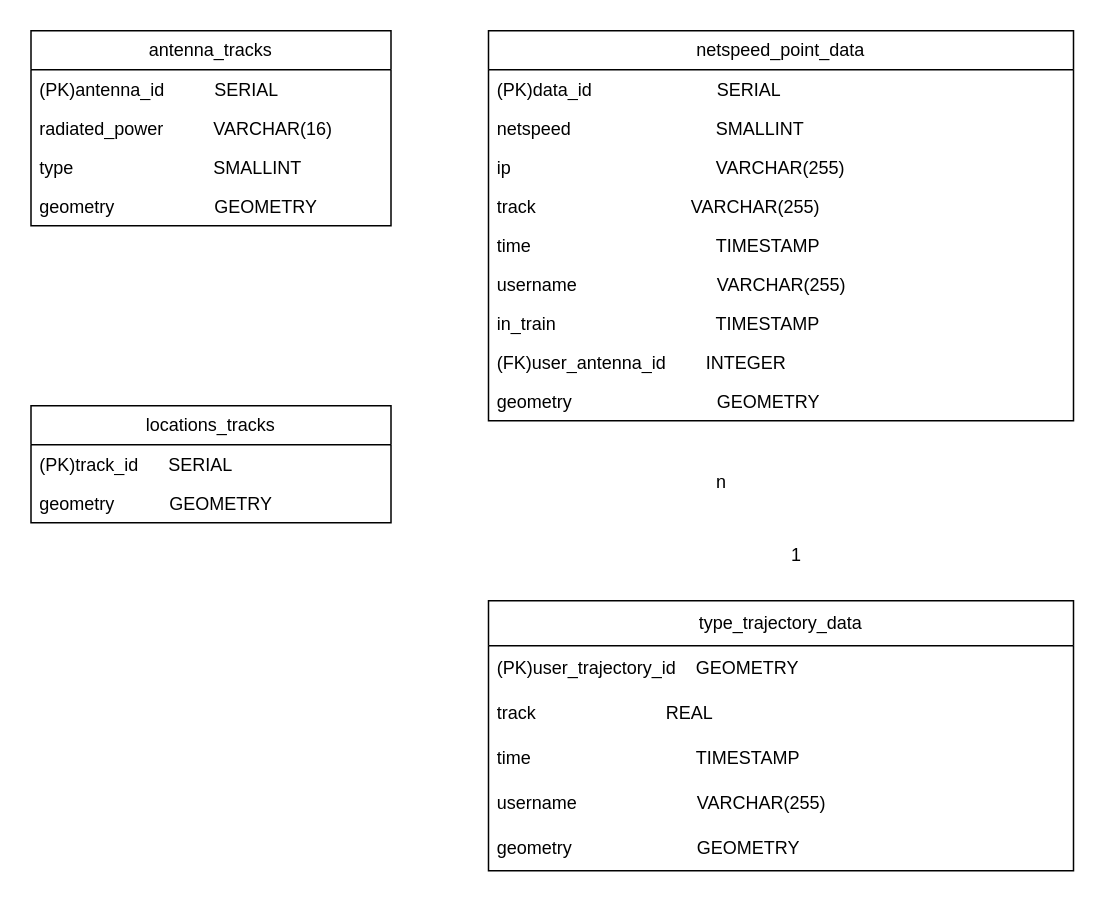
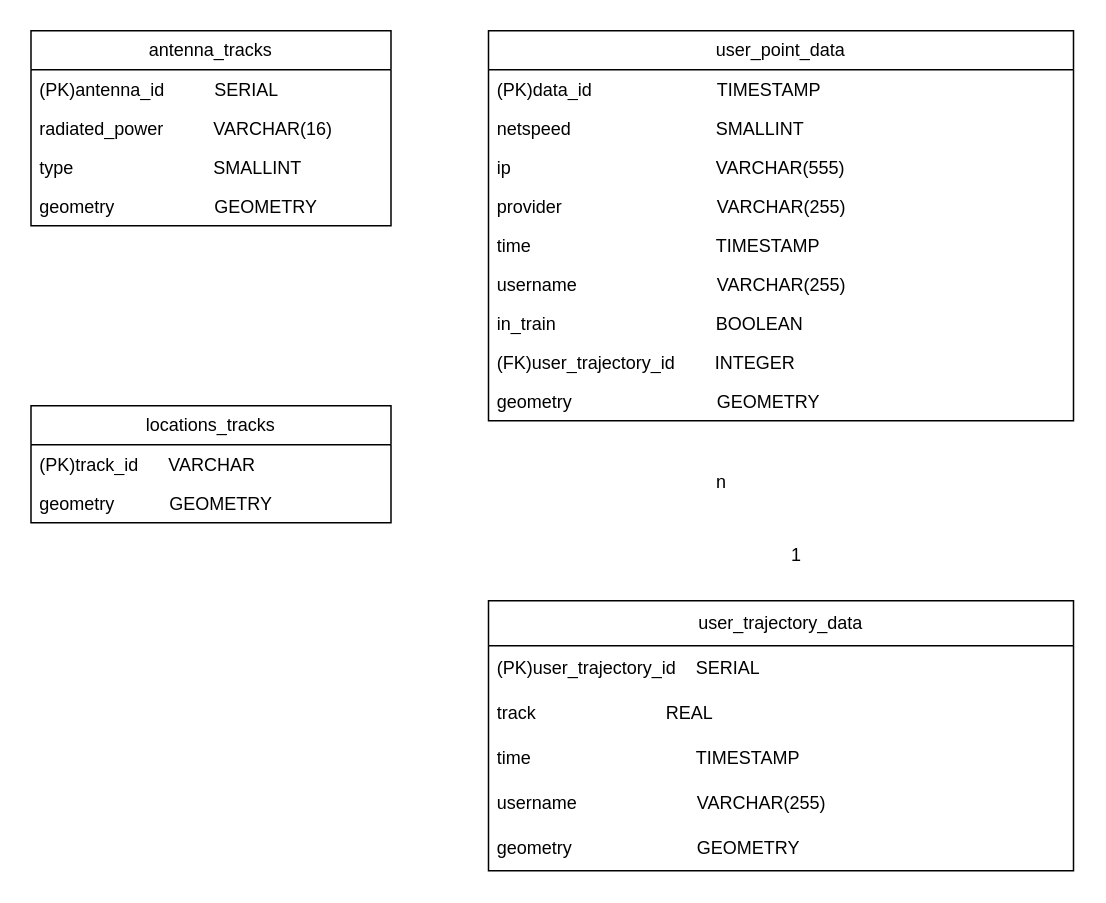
(781, 50) -> (781, 50)
(679, 91) -> (694, 91)
(725, 169) -> (725, 169)
(704, 208) -> (717, 208)
(702, 325) -> (692, 325)
(657, 364) -> (672, 364)
(151, 466) -> (156, 466)
(781, 623) -> (781, 623)
(662, 668) -> (652, 668)
